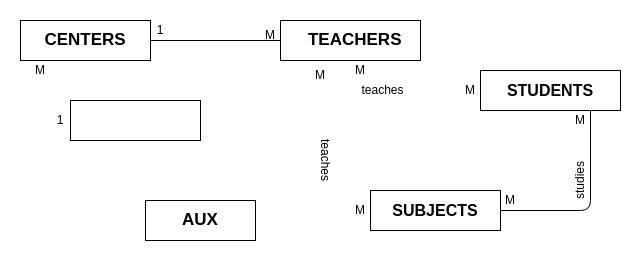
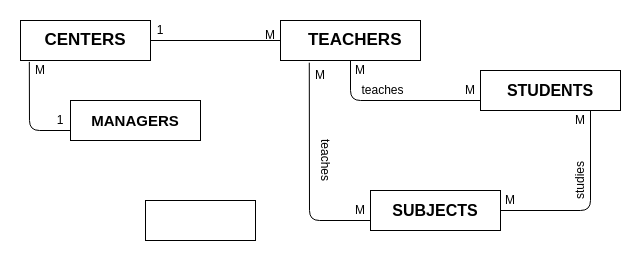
none -> (401, 101)
none -> (29, 112)
none -> (136, 121)
none -> (309, 167)
(201, 221) -> none
